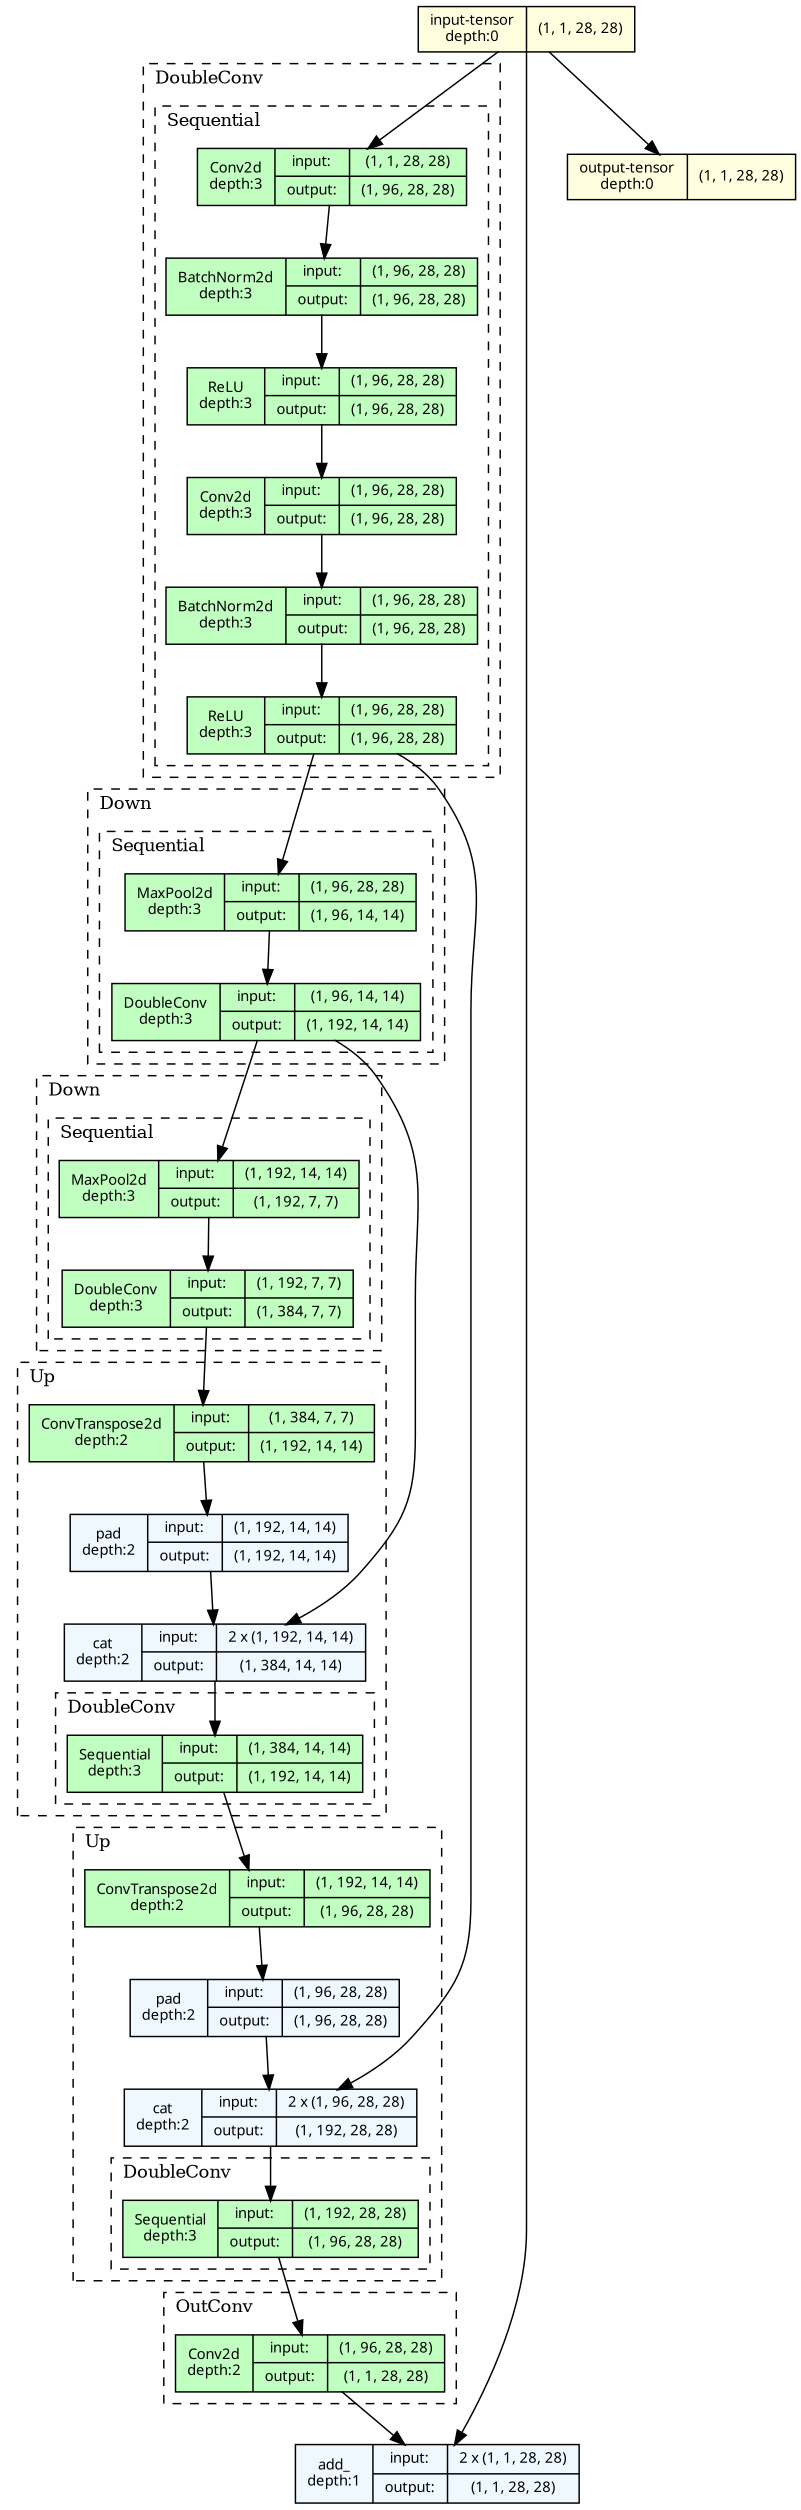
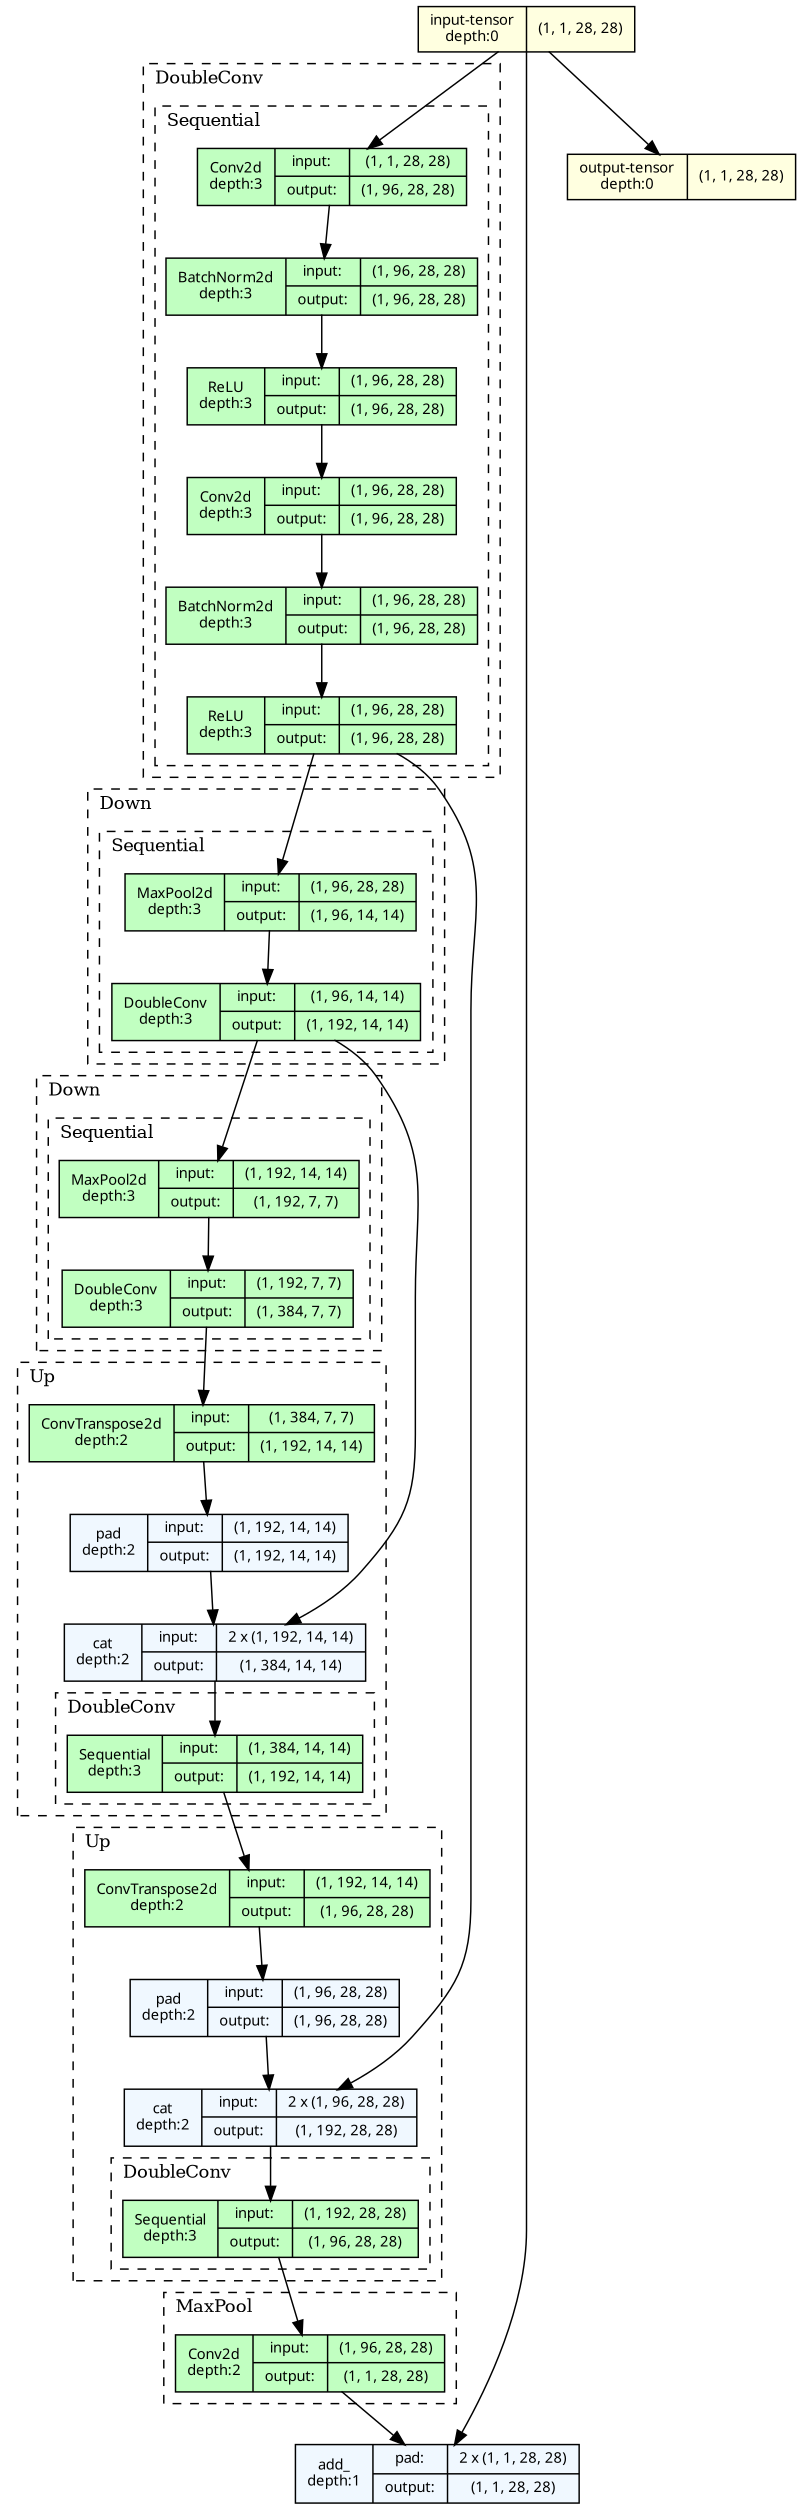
(214, 2308) -> (214, 2308)
(410, 2458) -> (410, 2458)
